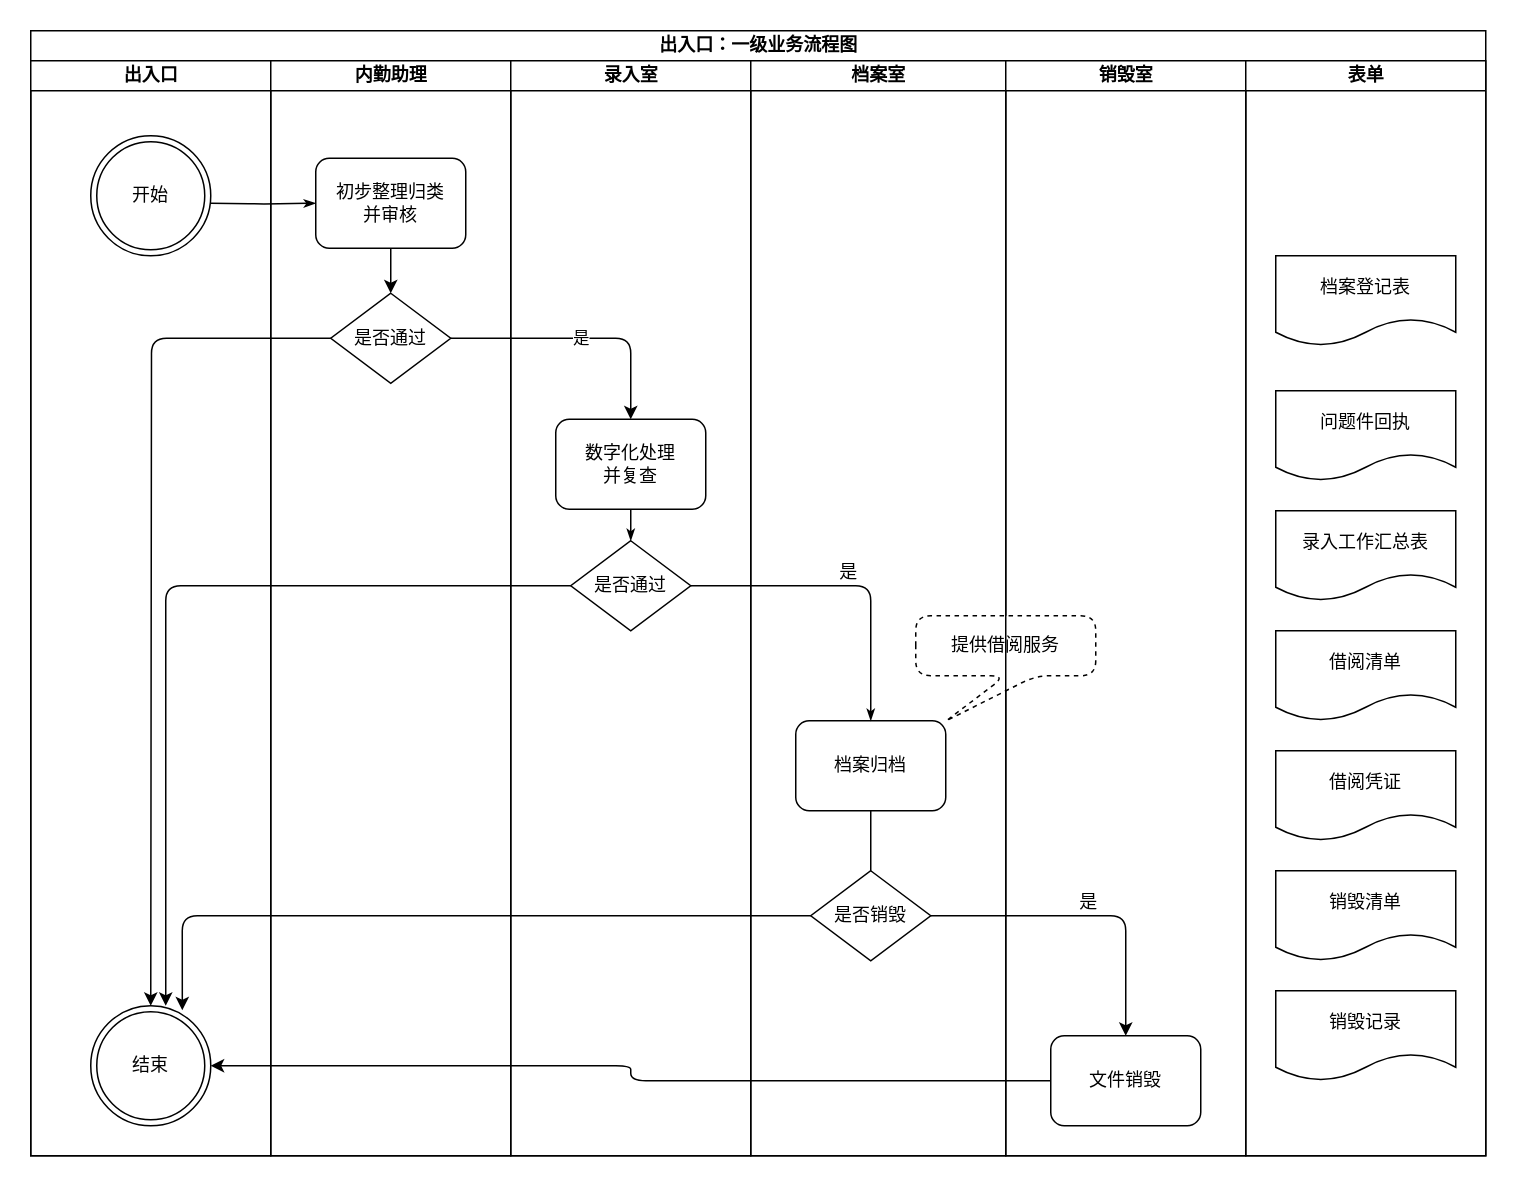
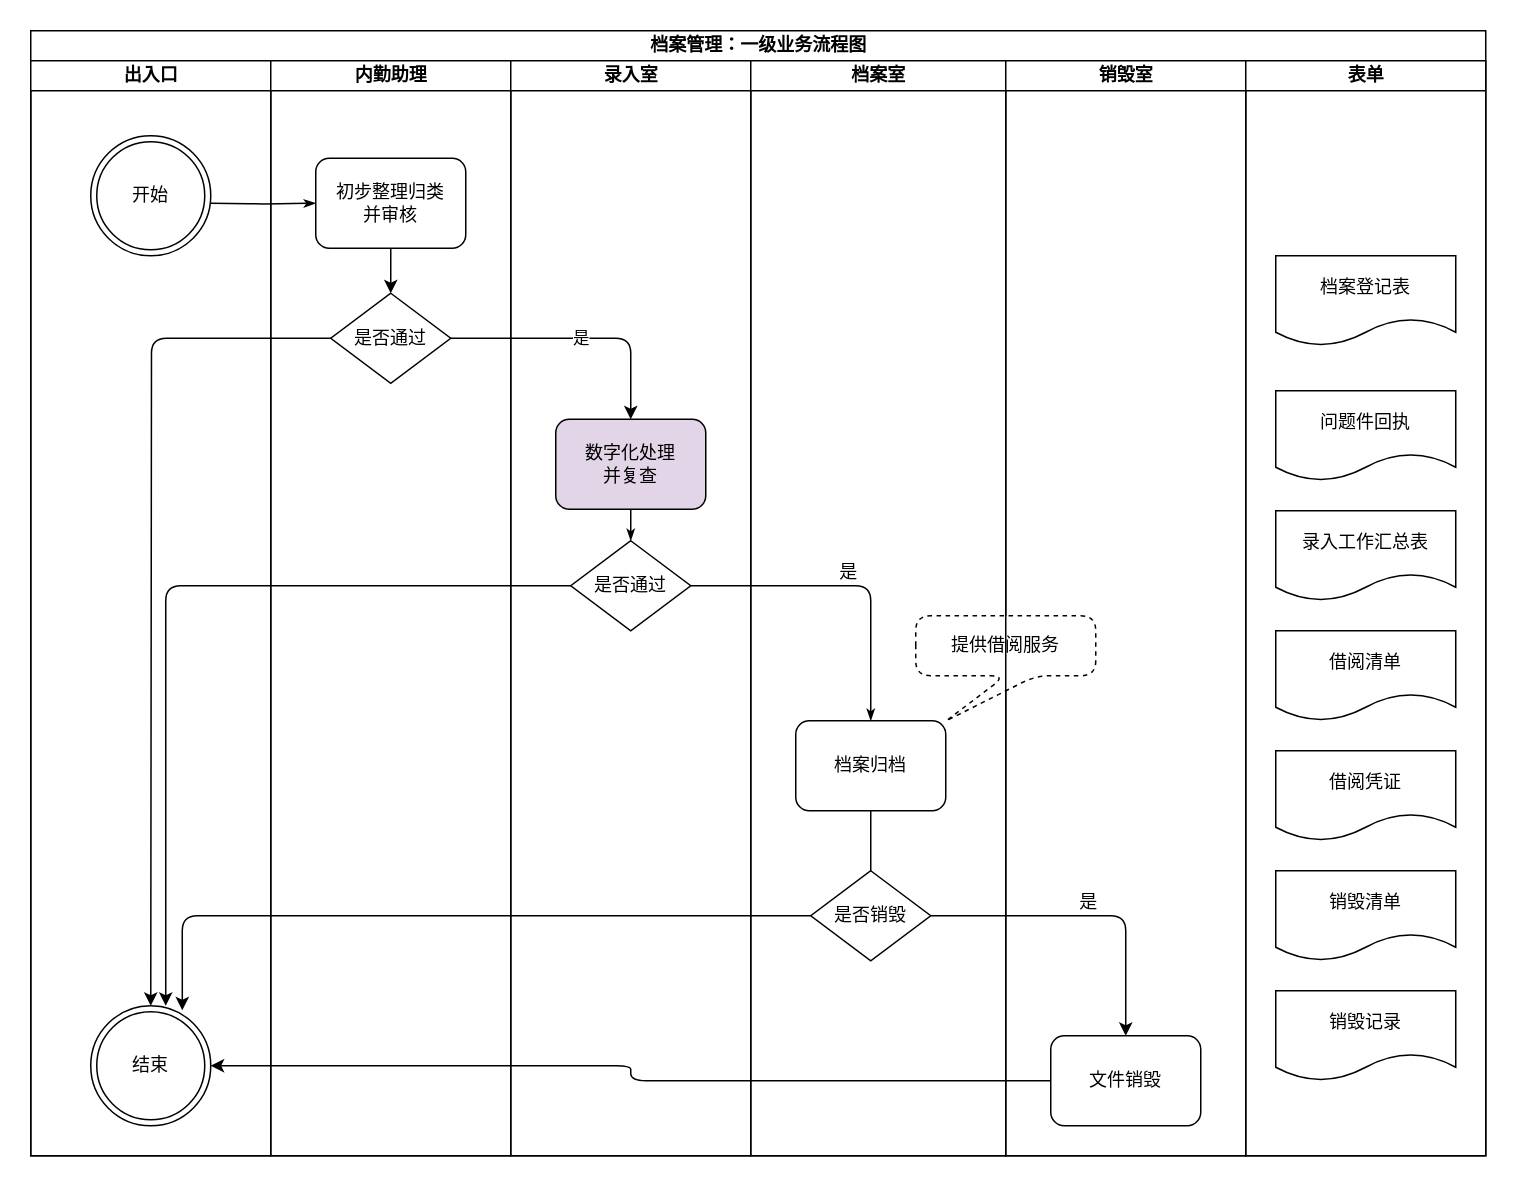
(759, 46) -> (759, 46)
(631, 464) -> (631, 464)
